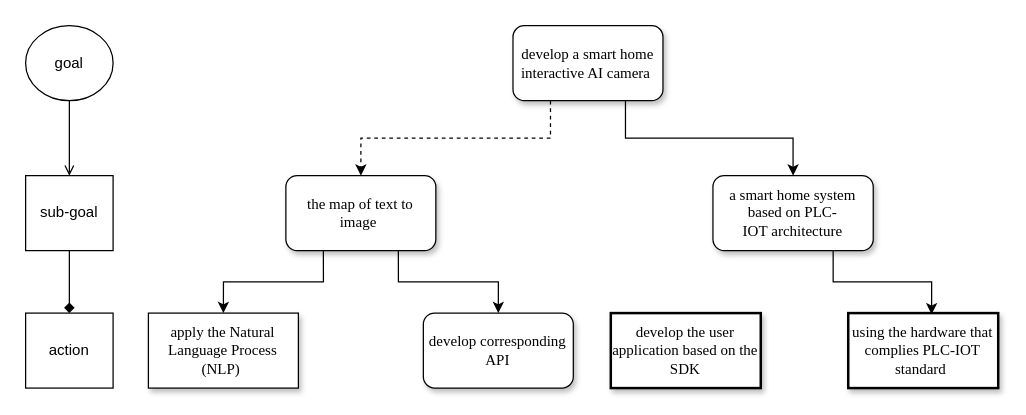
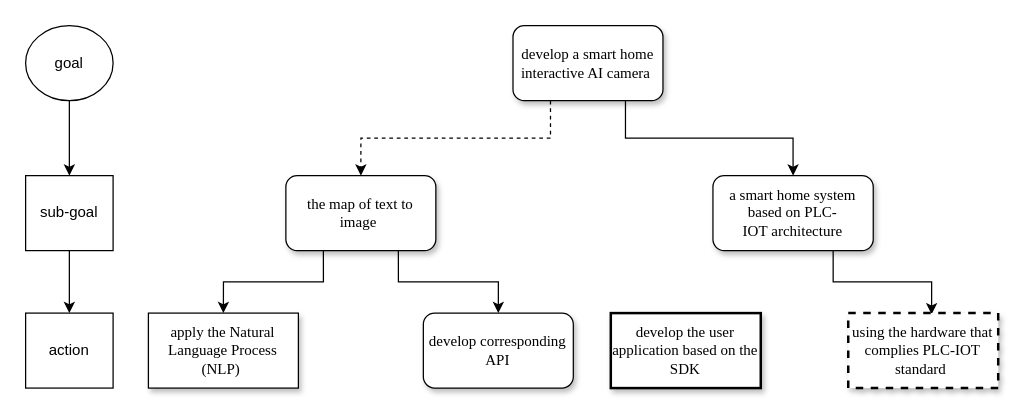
(69, 168) -> (69, 166)
(69, 302) -> (69, 303)
(923, 351) -> (923, 351)
